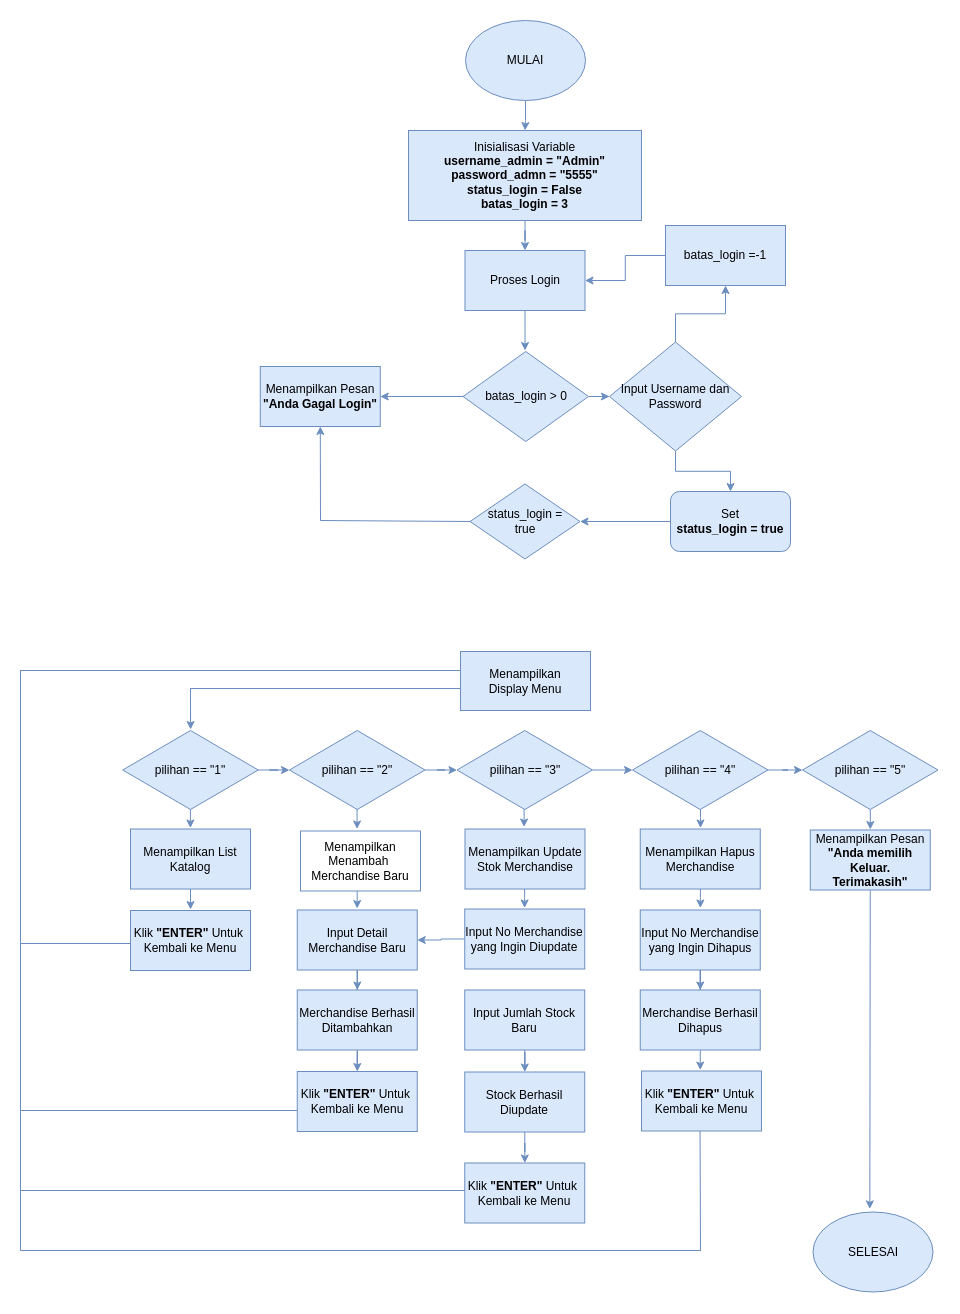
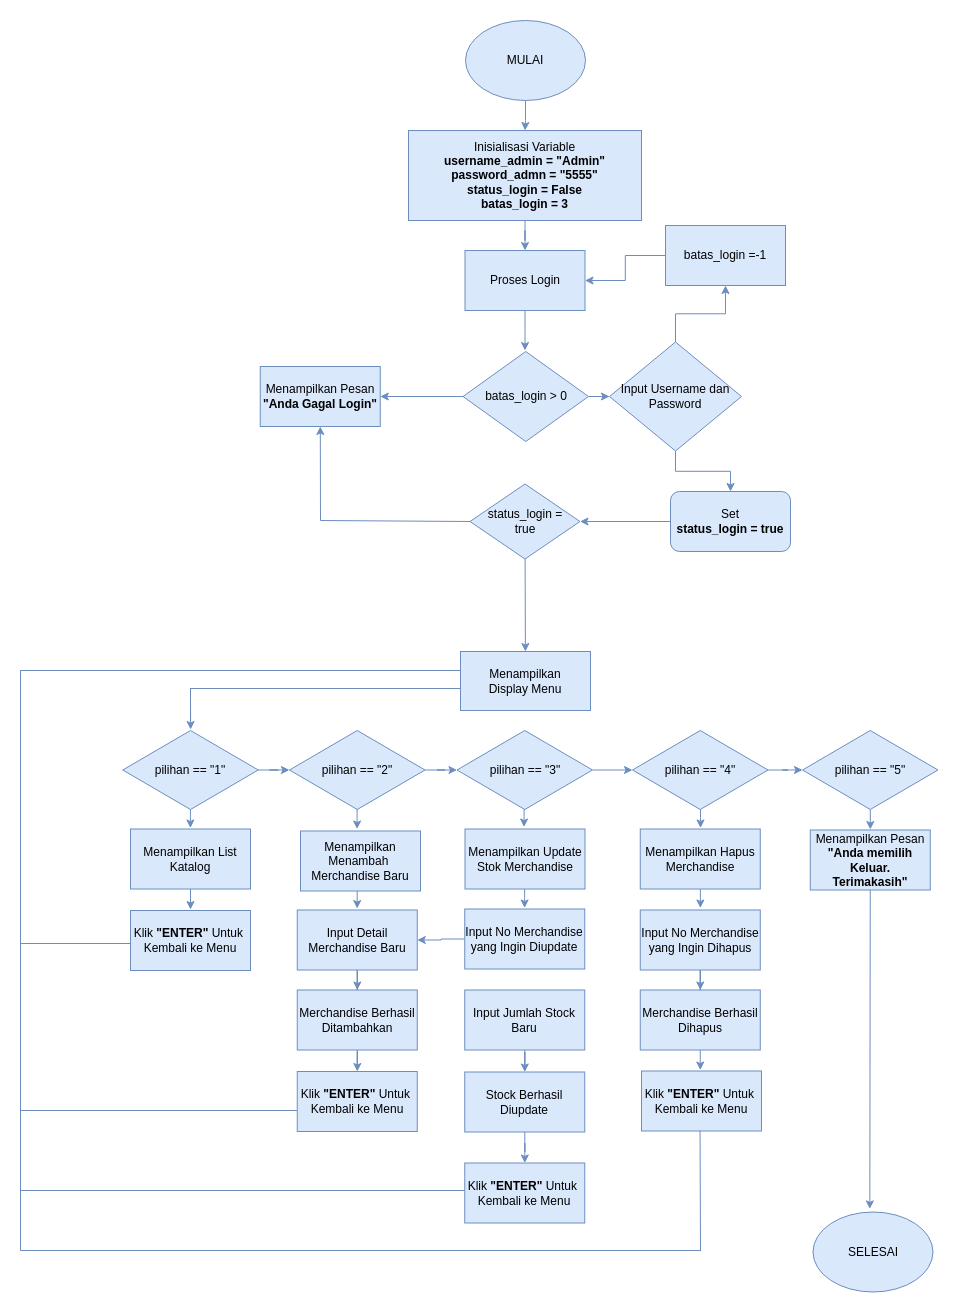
none -> (525, 602)
(361, 861) -> (361, 861)
